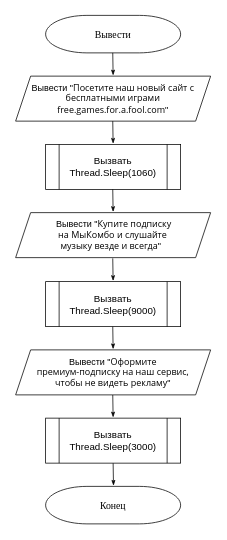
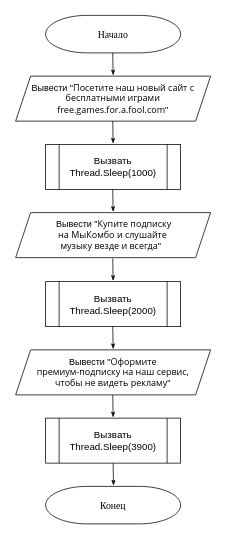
(113, 34) -> (113, 34)
(113, 167) -> (113, 167)
(113, 304) -> (113, 304)
(113, 441) -> (113, 441)
